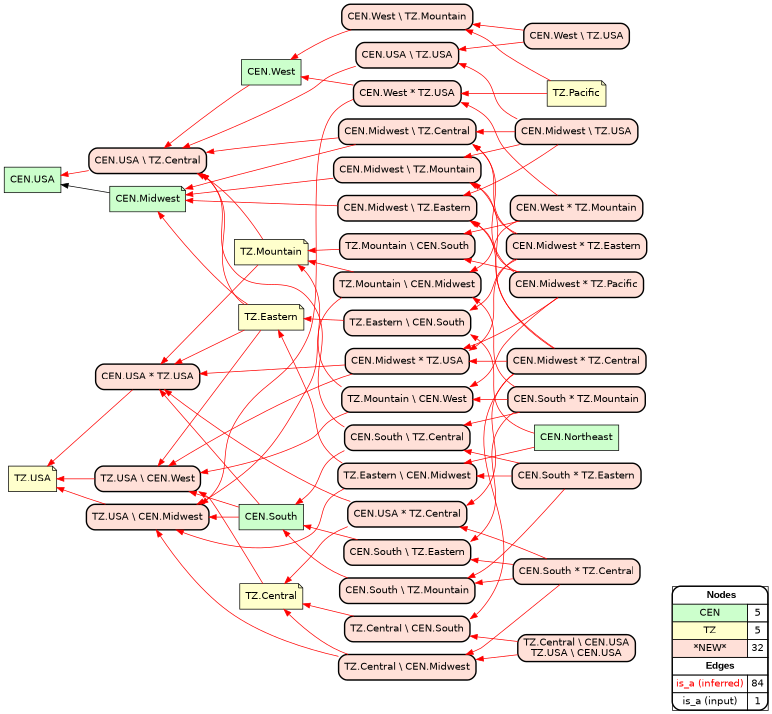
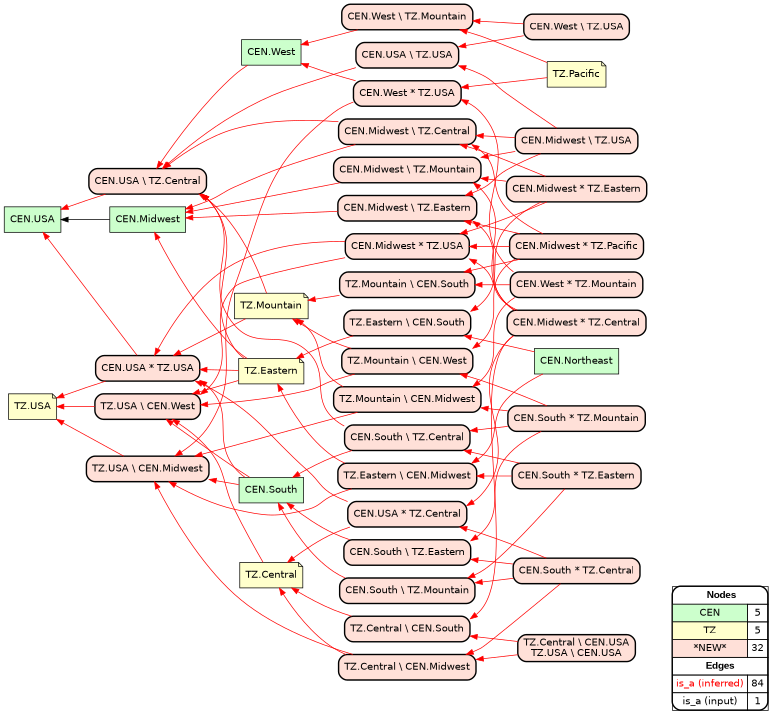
(148, 199) -> (148, 220)
none -> (92, 297)
